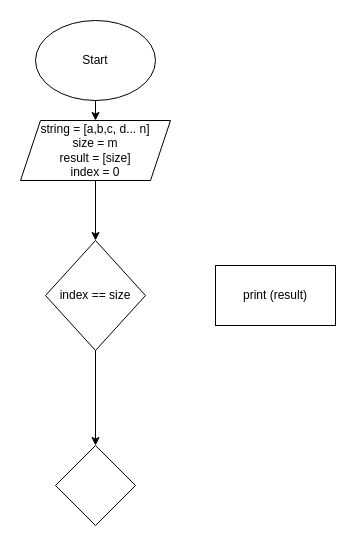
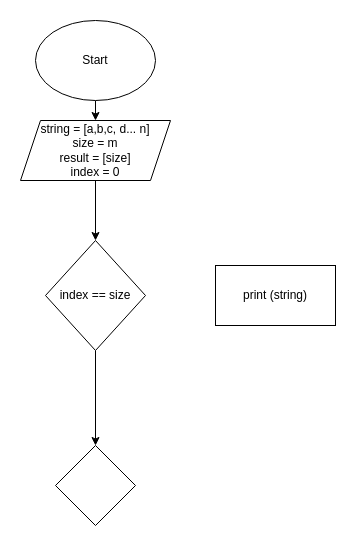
(276, 296) -> (276, 296)
